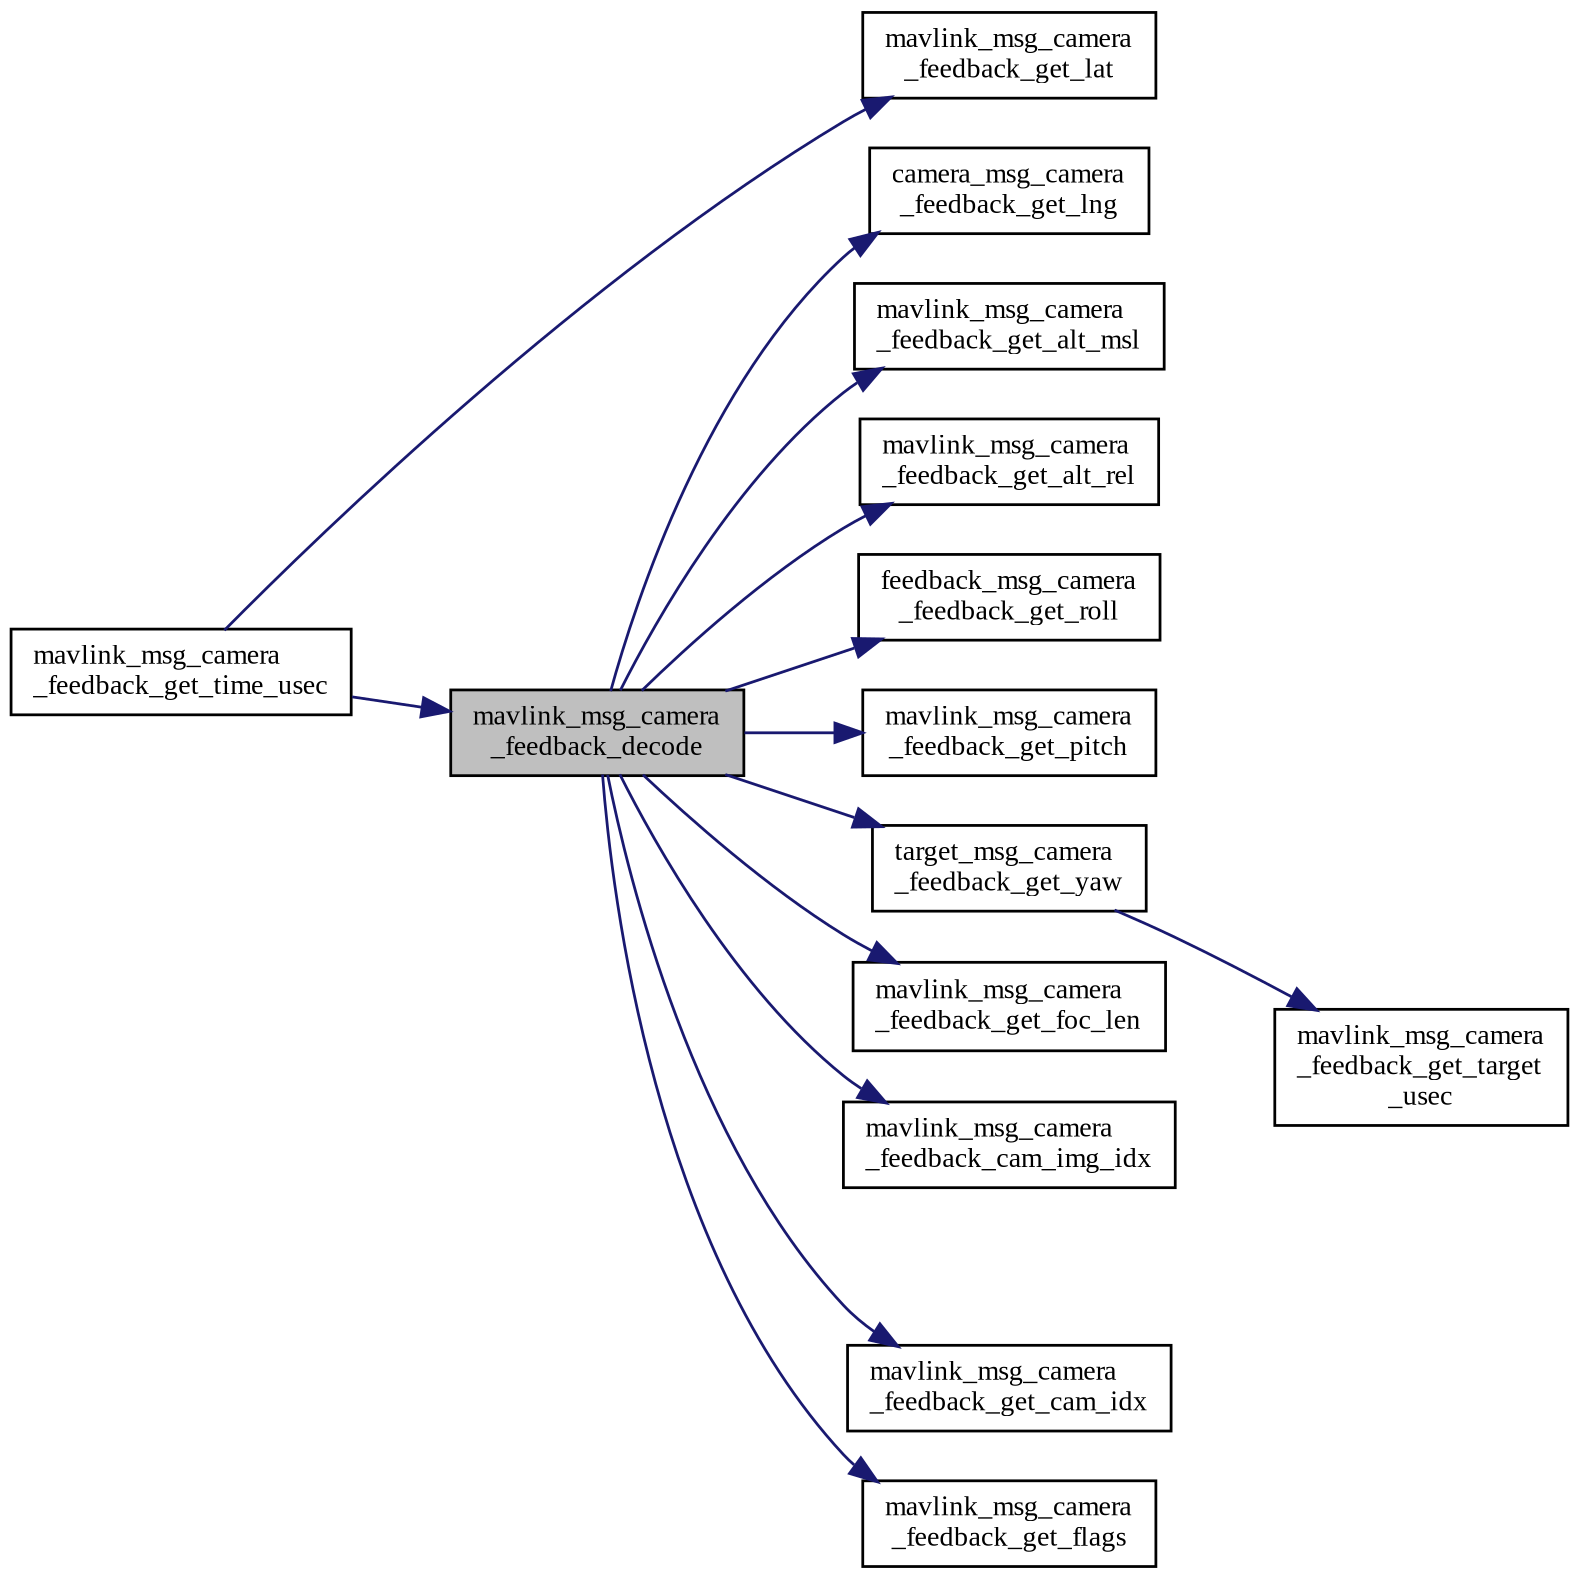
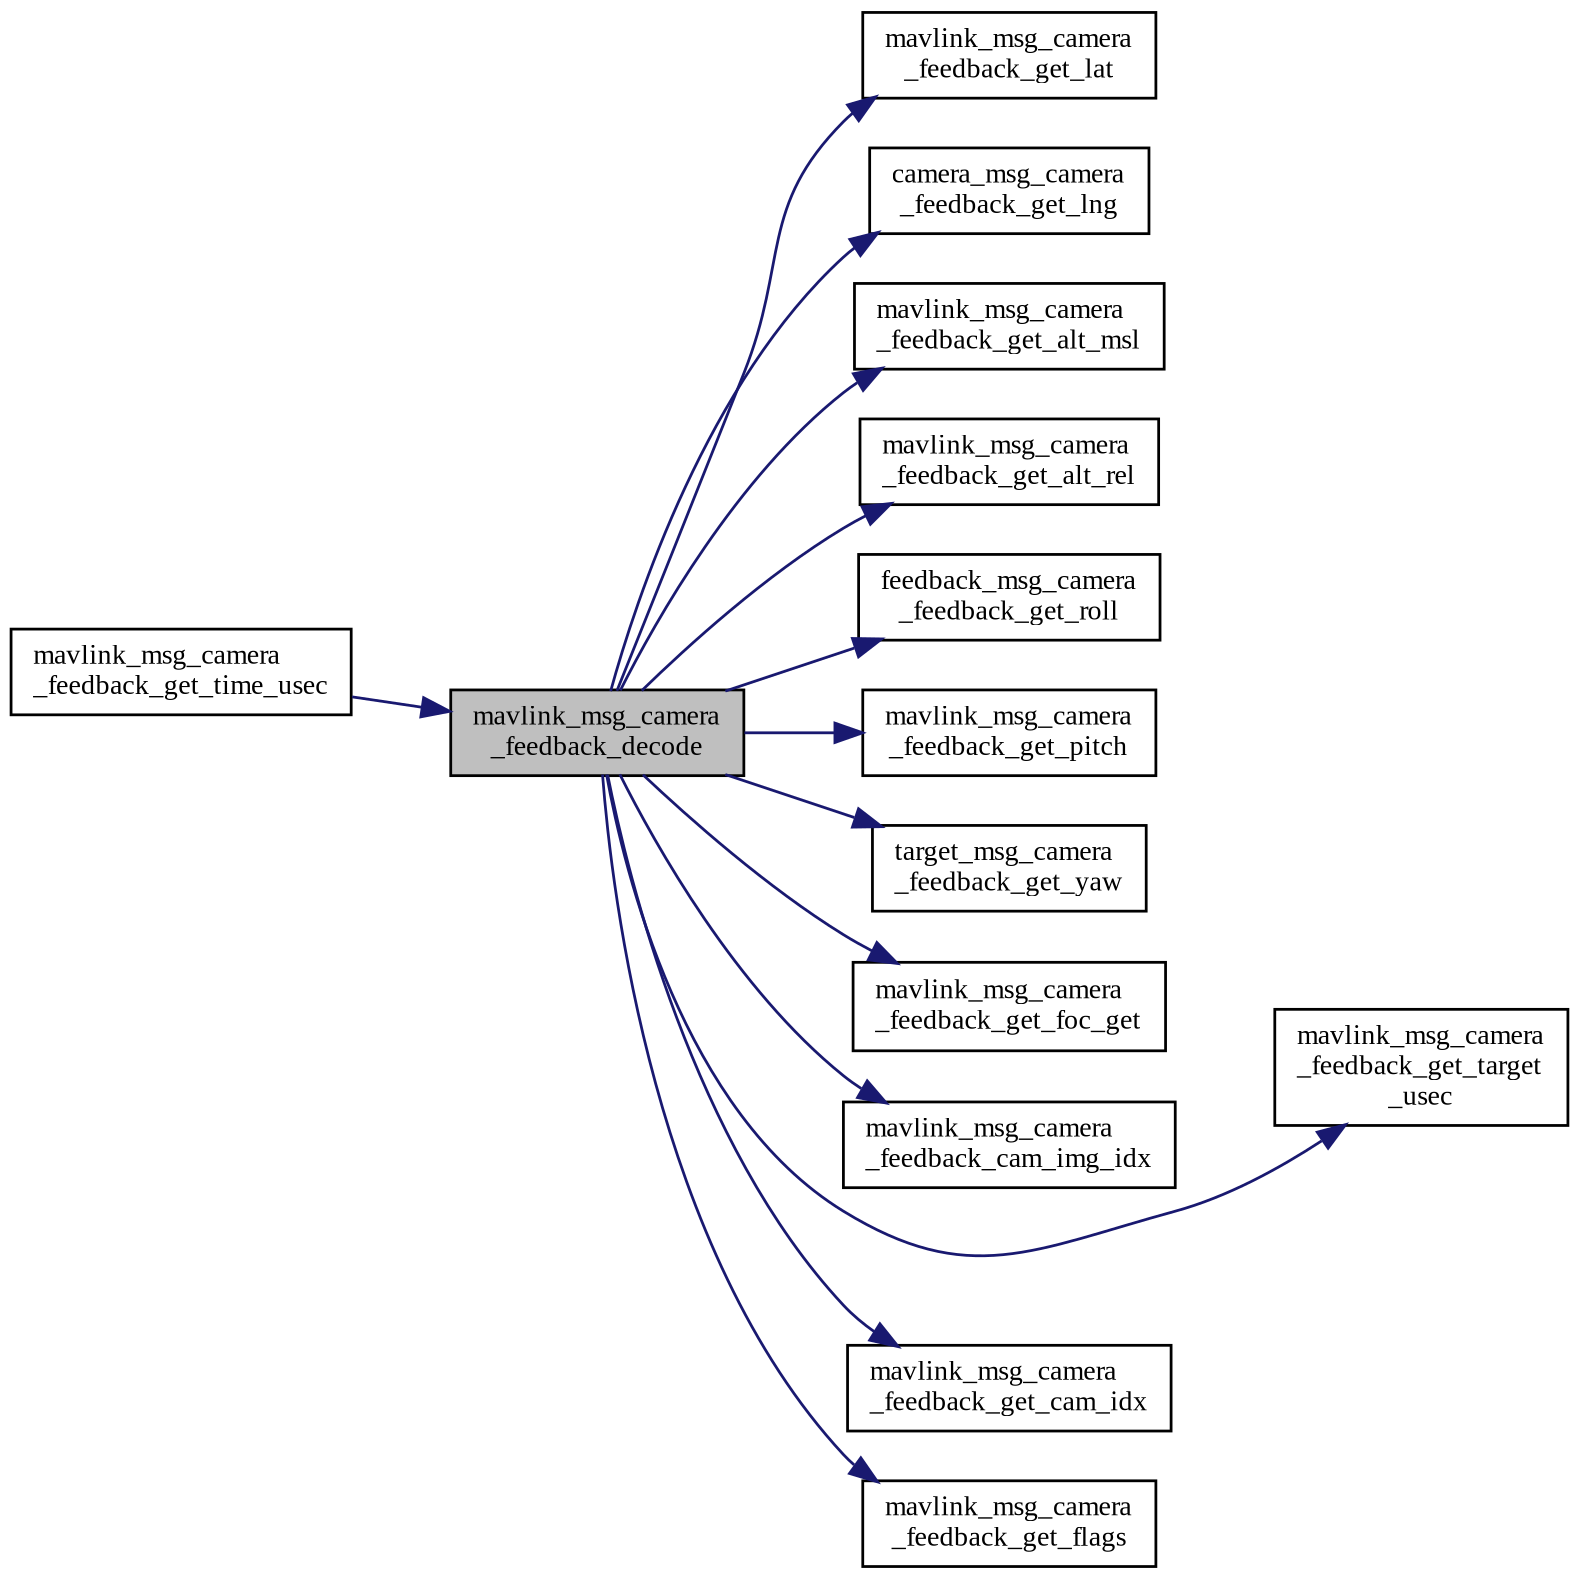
(529, 350) -> (760, 324)
(1204, 951) -> (843, 1211)
(1009, 1007) -> (1009, 1007)
